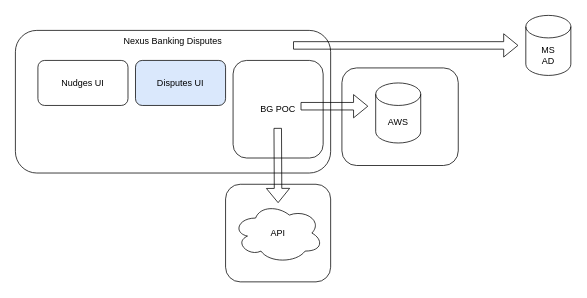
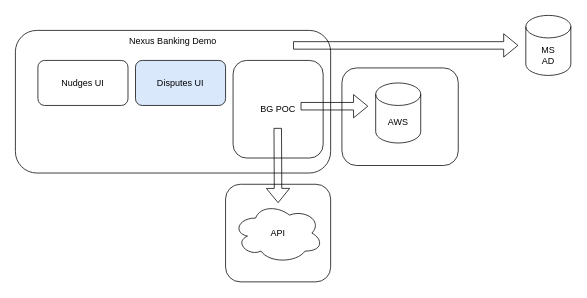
(173, 41) -> (173, 41)
